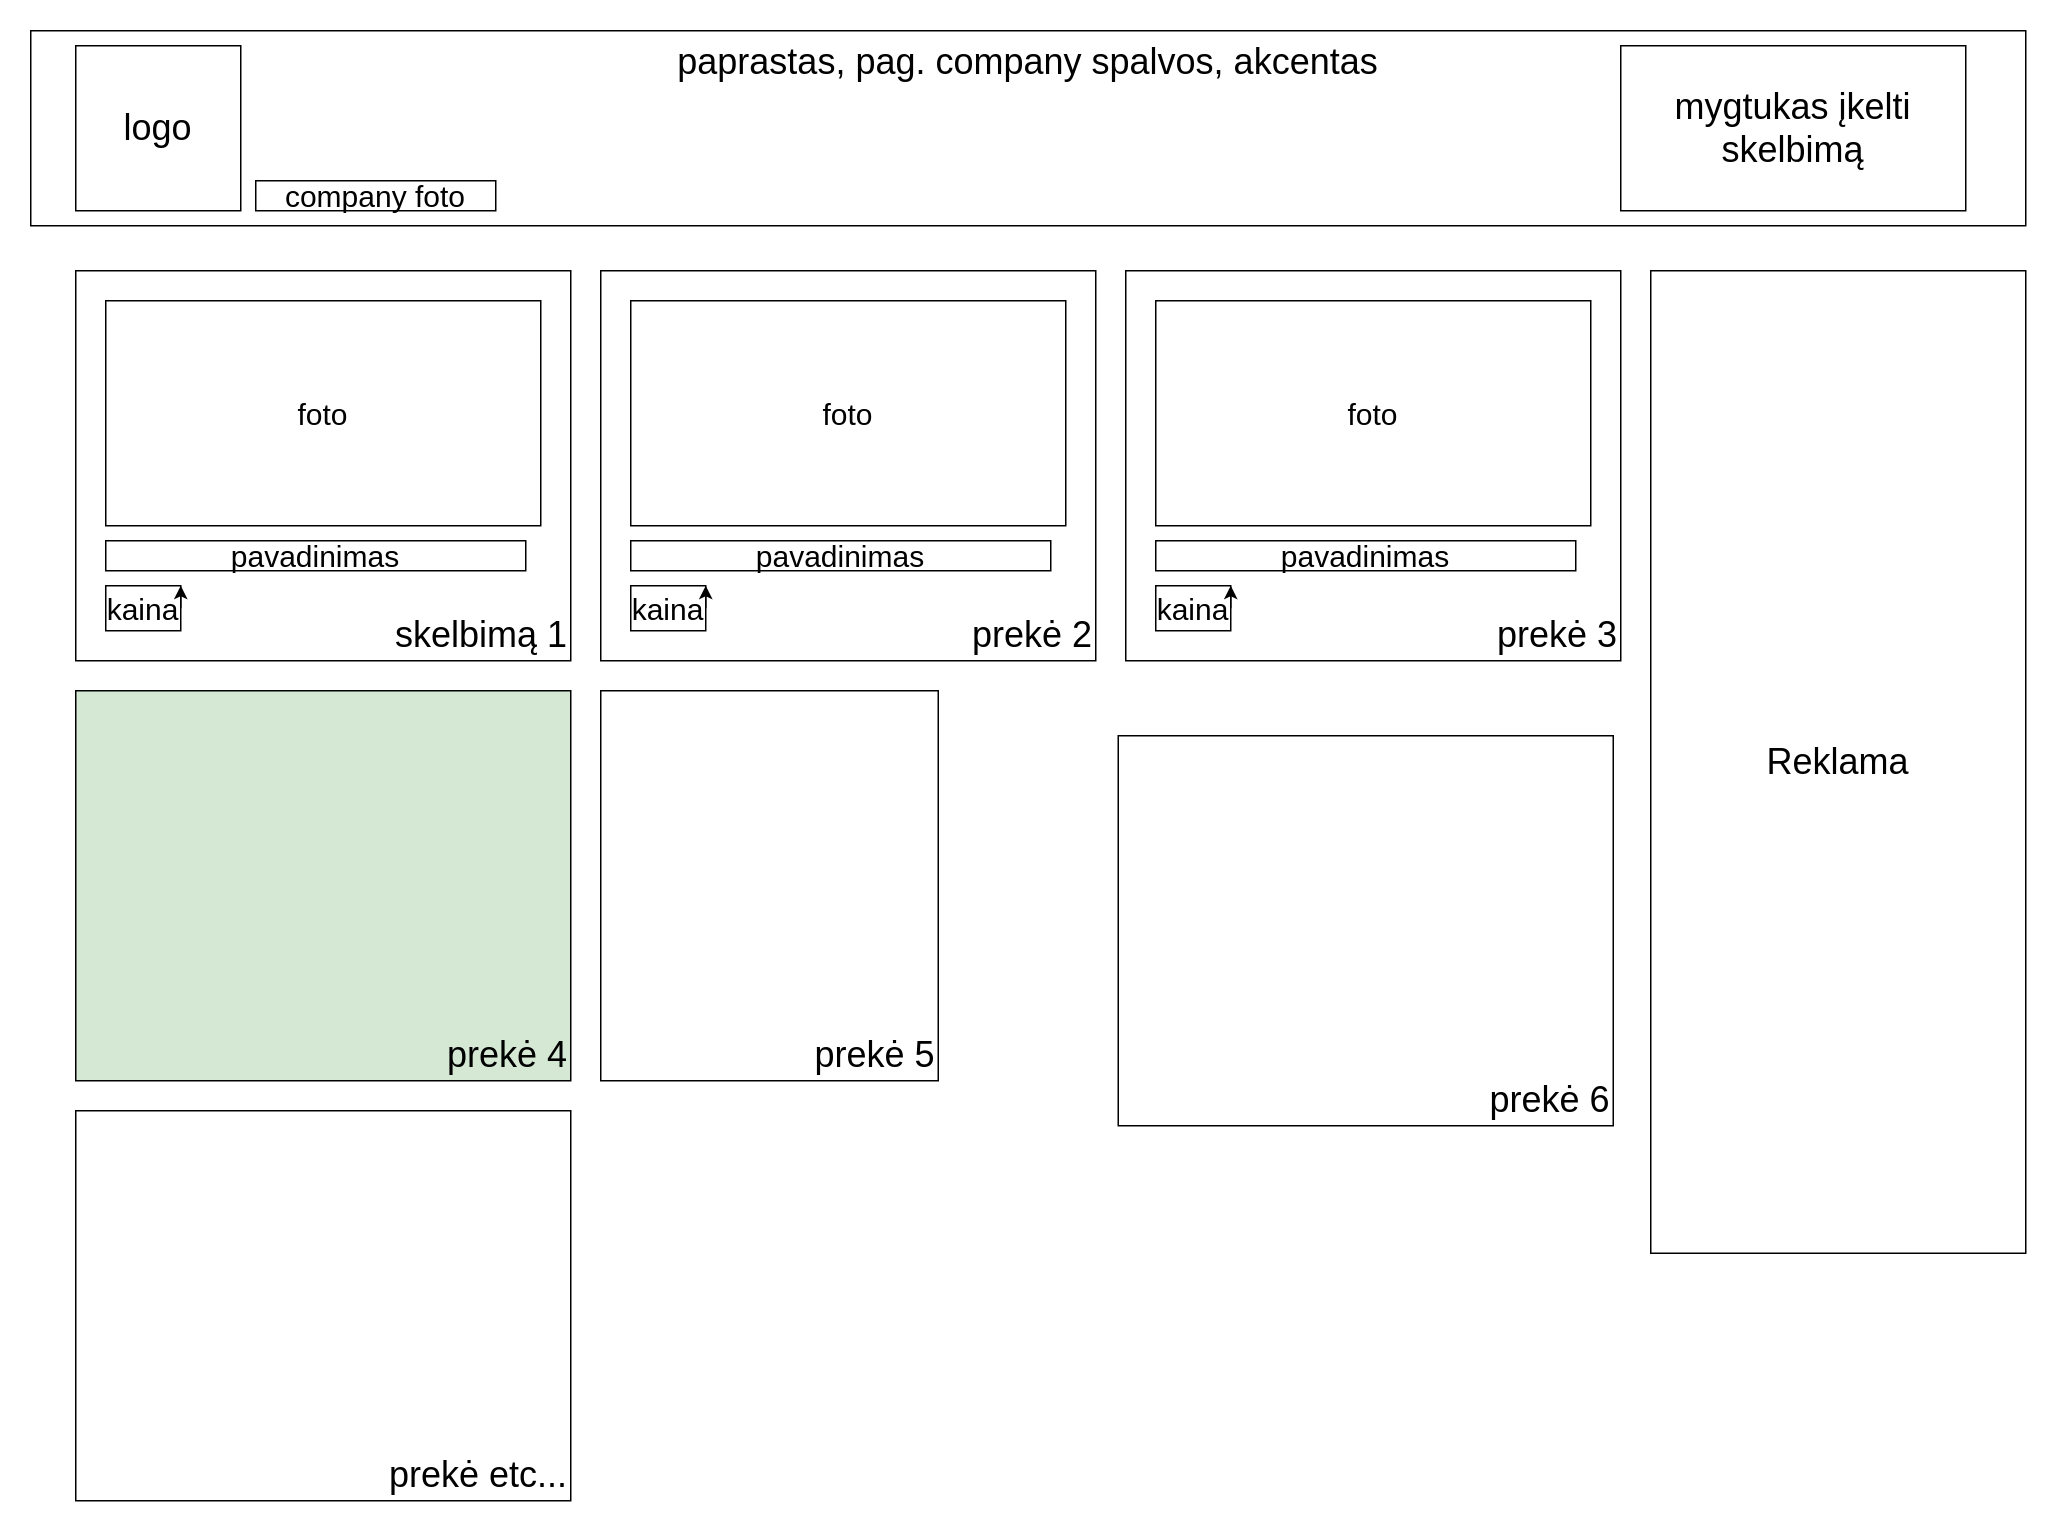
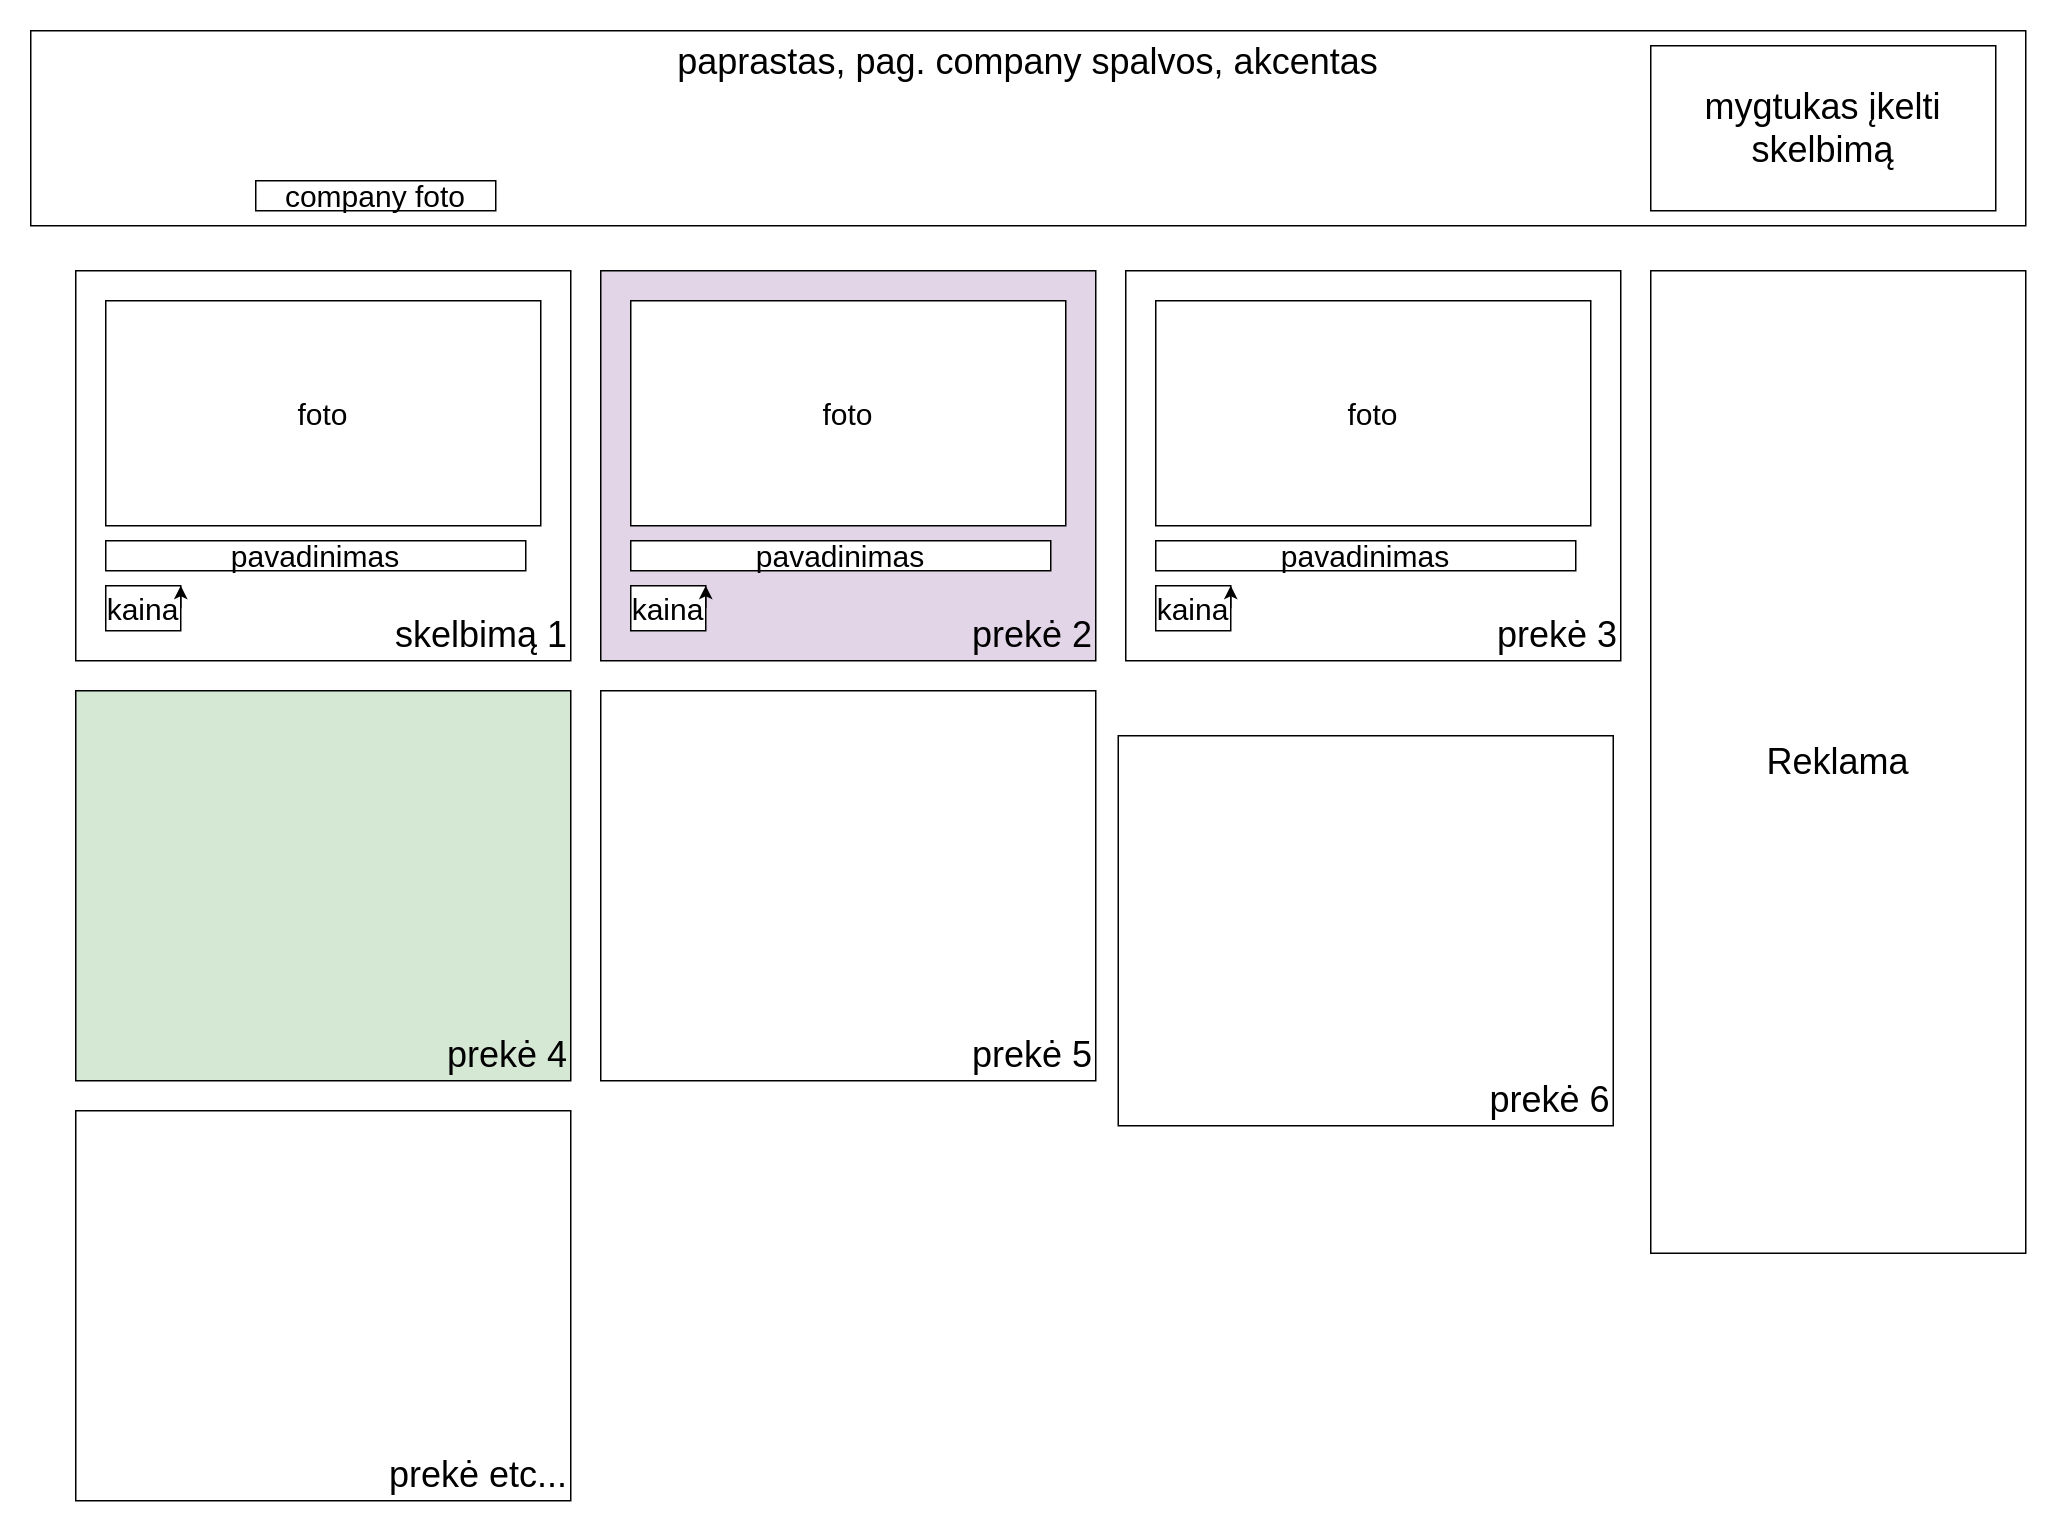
(158, 128) -> none
(1793, 128) -> (1823, 128)
(1060, 645) -> (1060, 645)
(770, 886) -> (848, 886)
